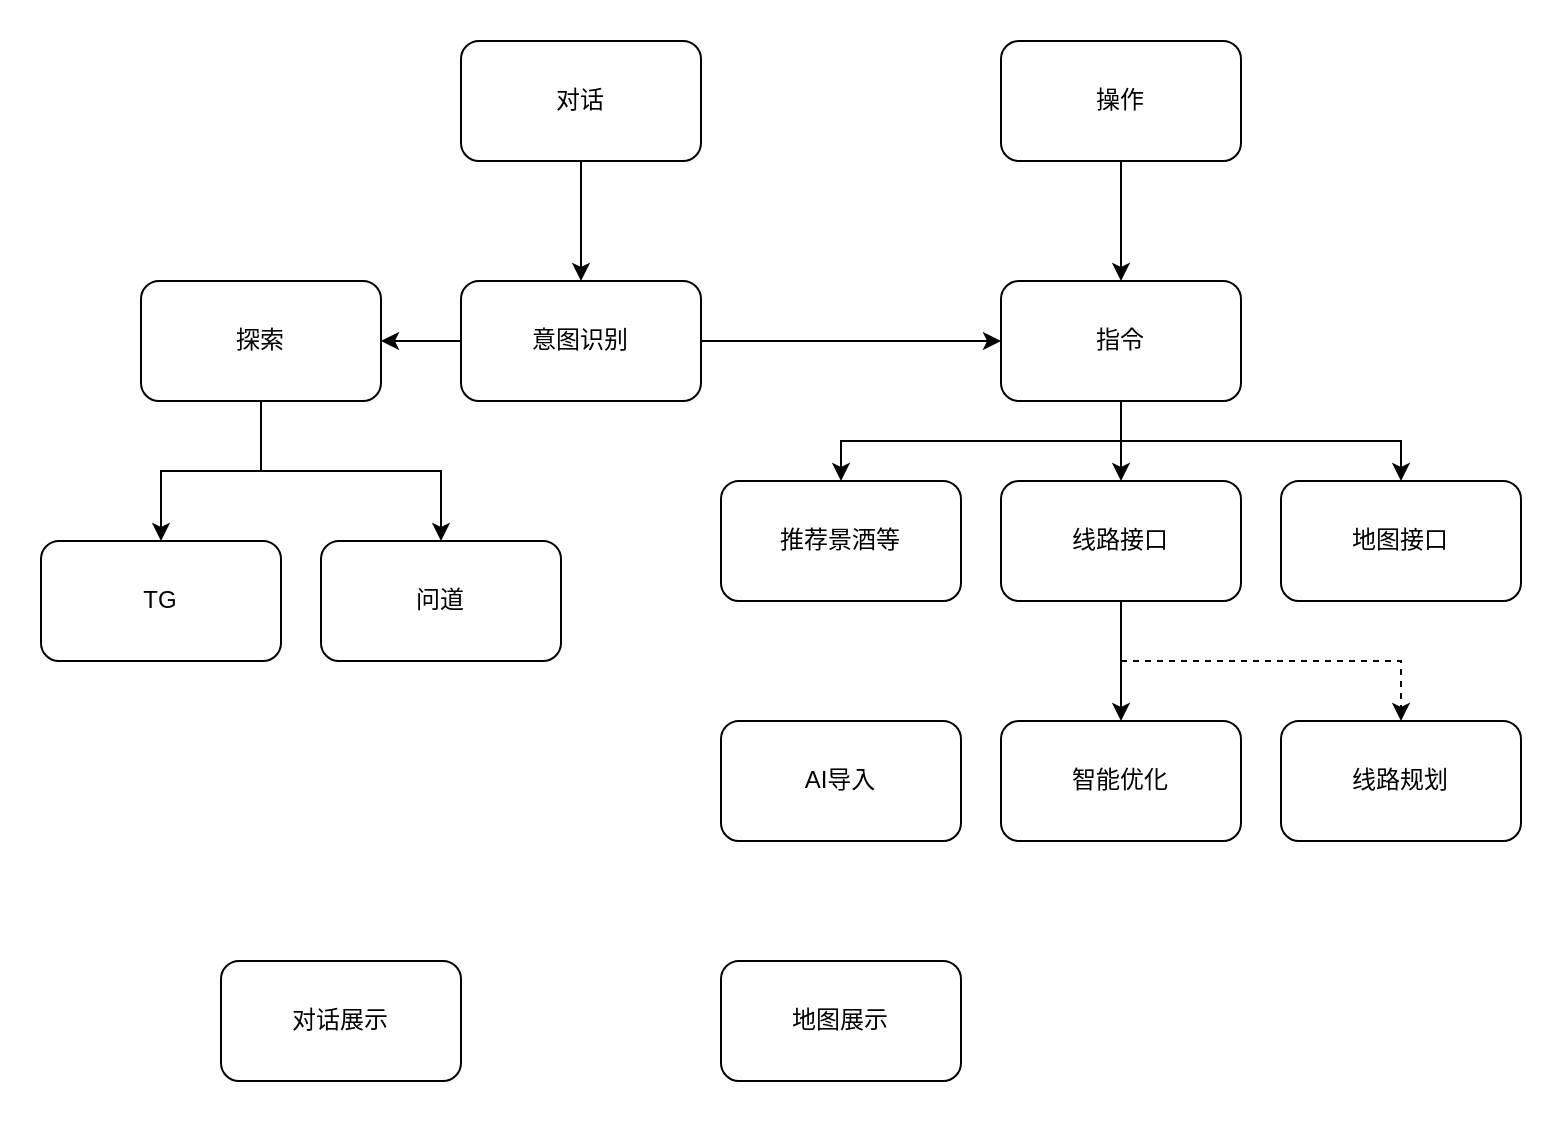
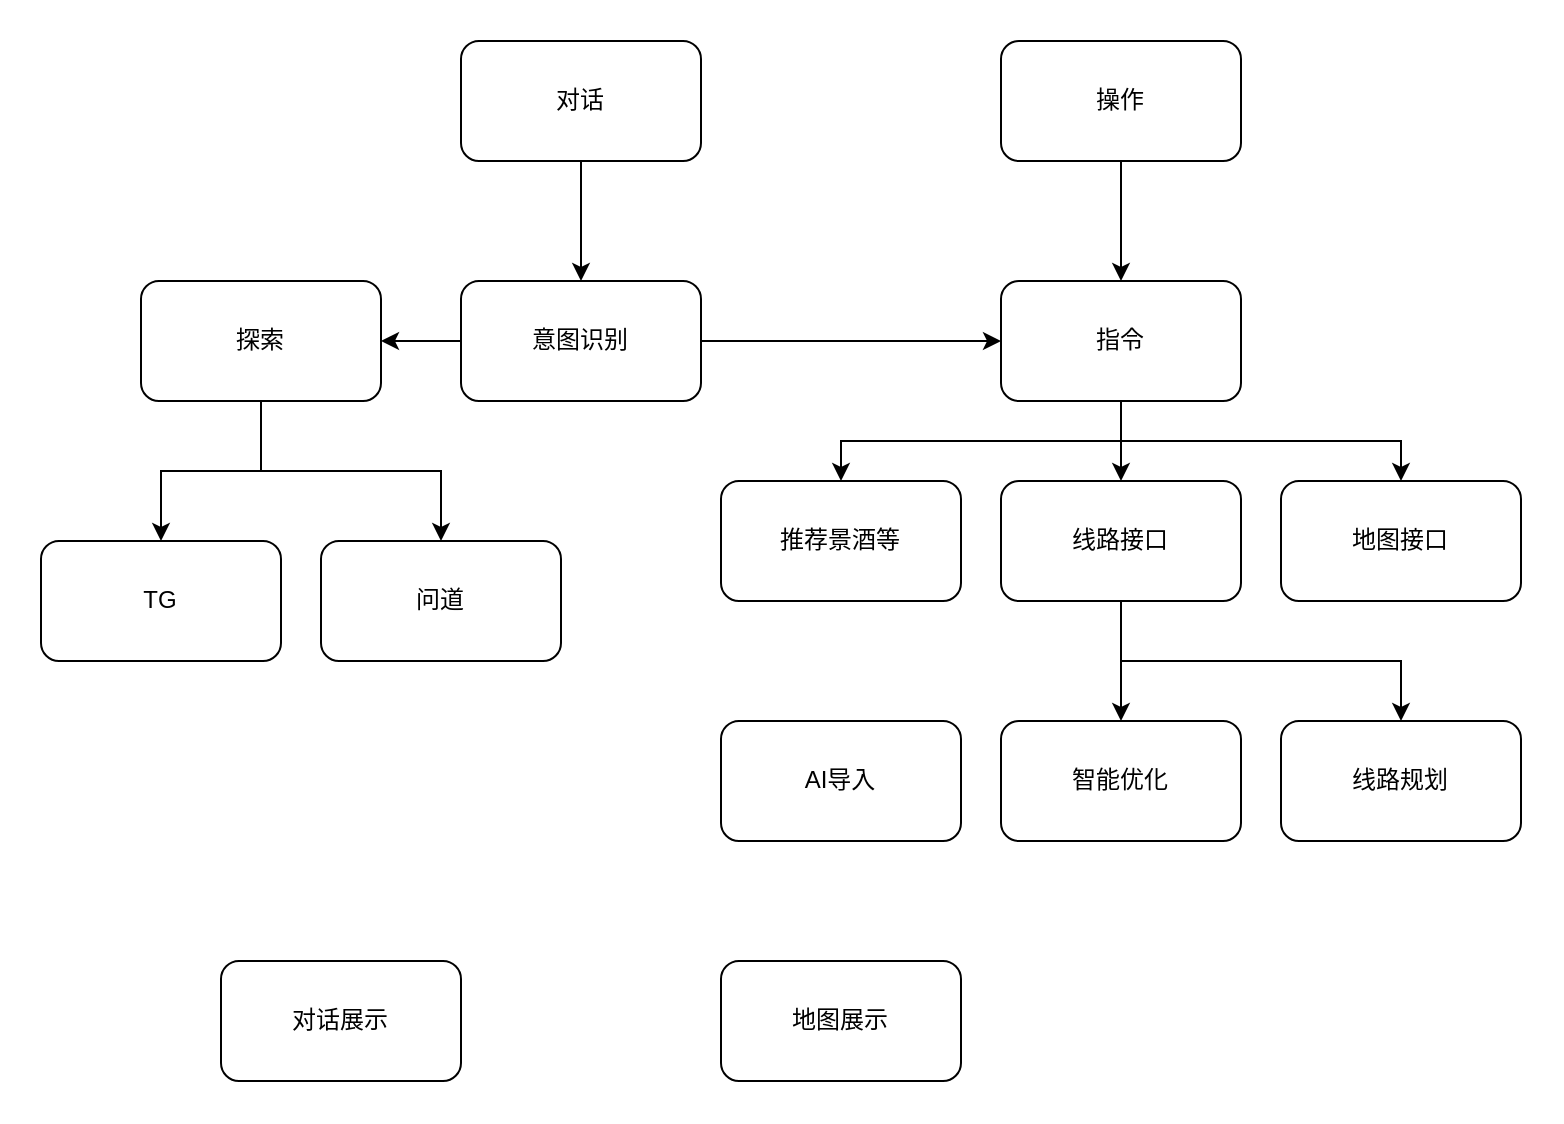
(1285, 661) -> (1285, 661)
